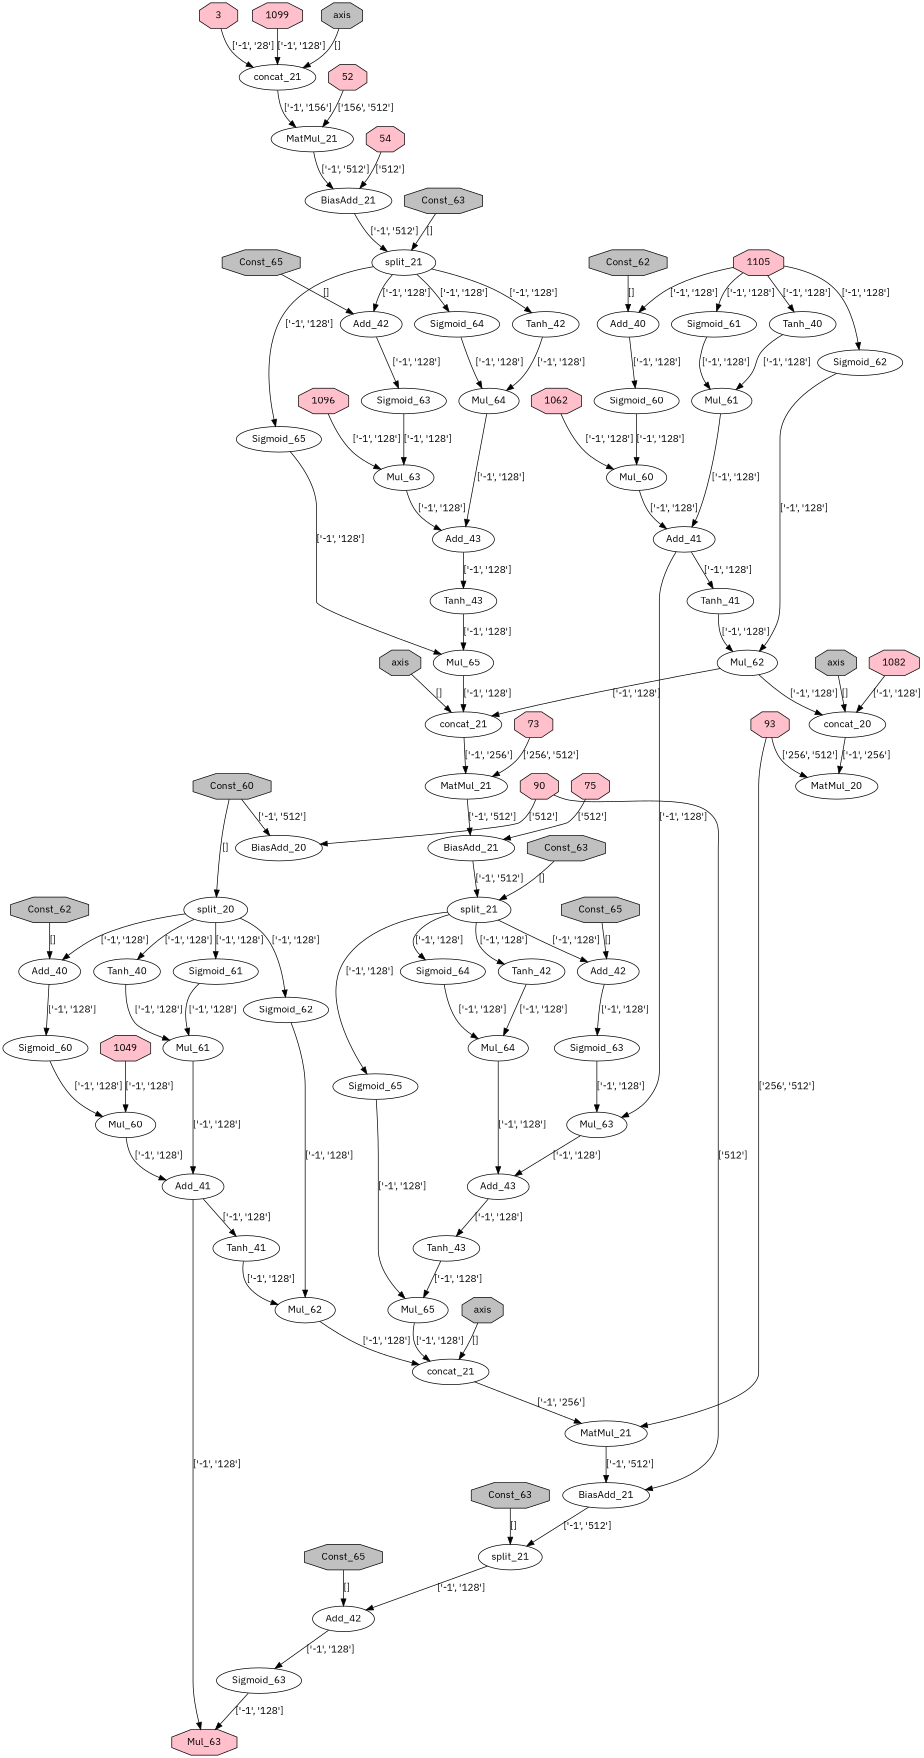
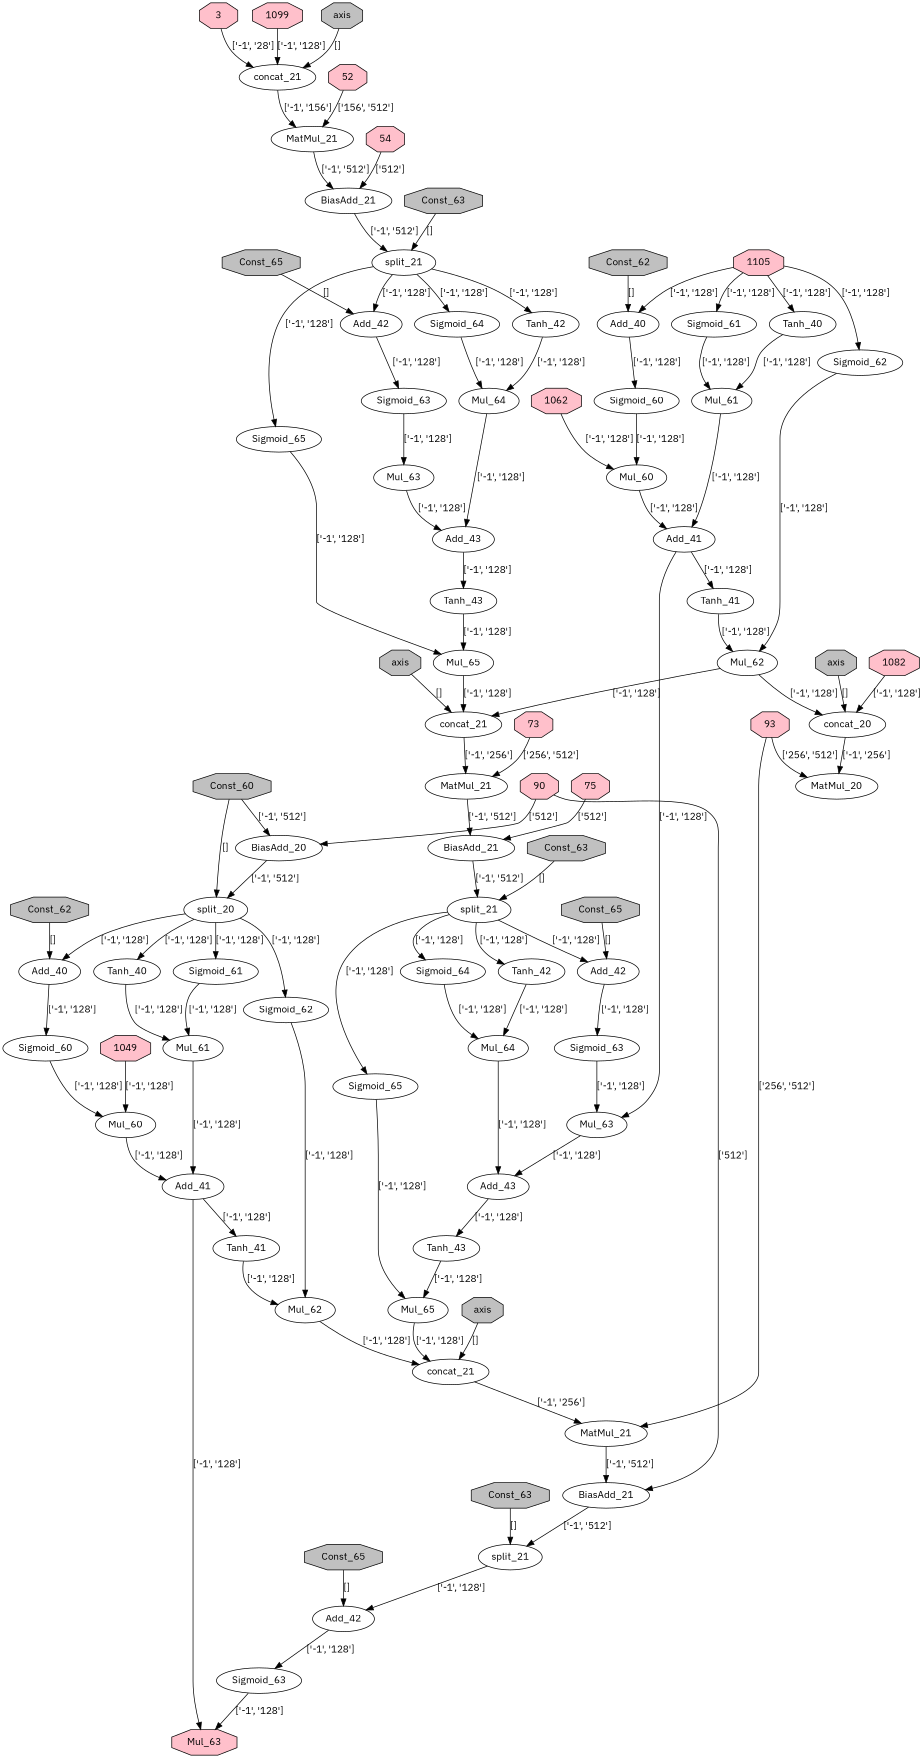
(324, 401) -> none
none -> (250, 877)
